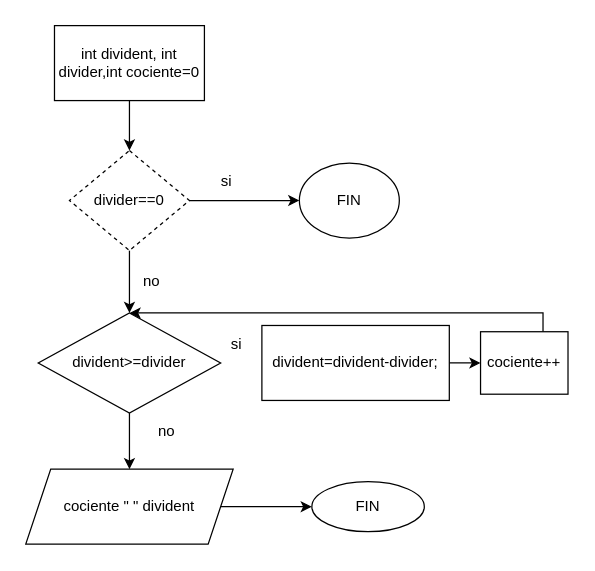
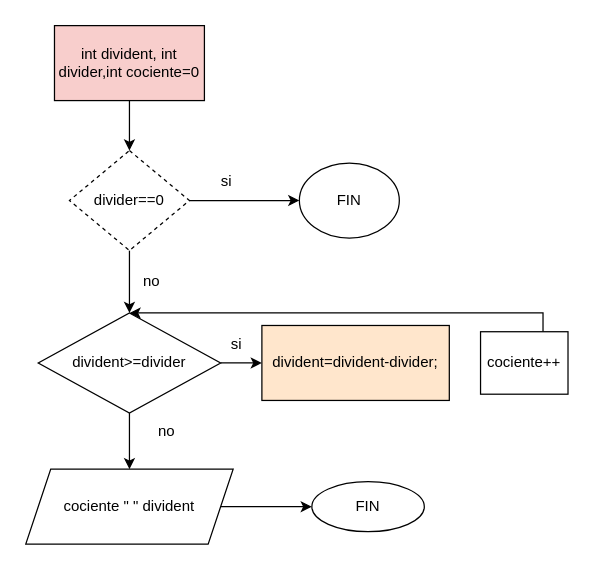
(129, 63) -> (129, 63)
none -> (246, 363)
(356, 363) -> (356, 363)
(469, 363) -> none
